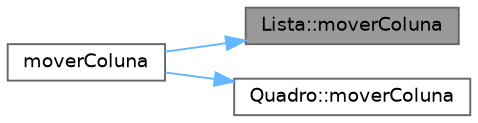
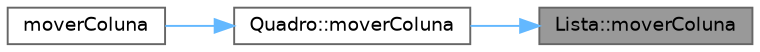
(195, 47) -> (495, 26)
